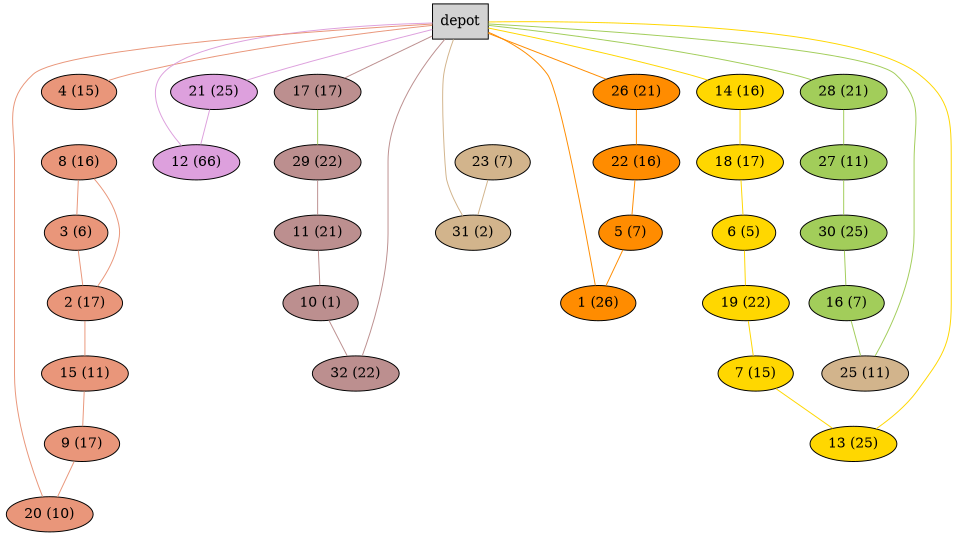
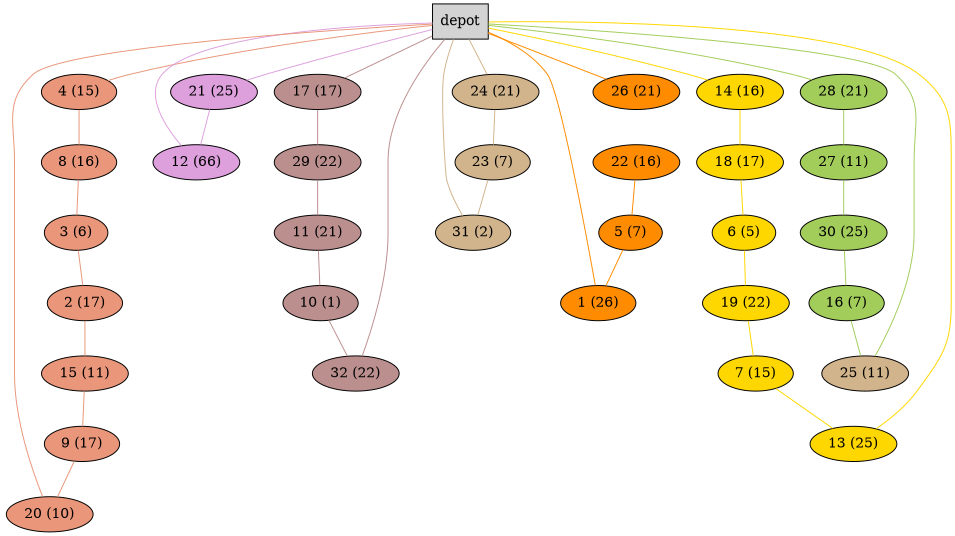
none -> (496, 92)
(318, 127) -> (318, 127)
(636, 127) -> none
(120, 232) -> (79, 127)
